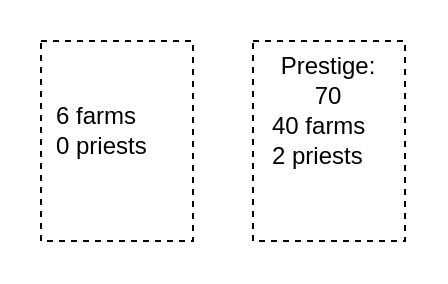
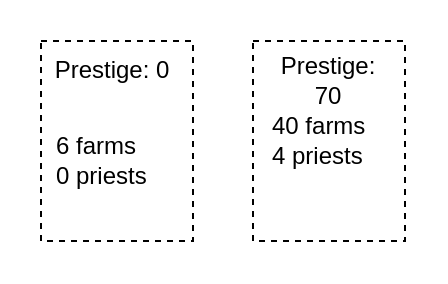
none -> (113, 71)
(113, 131) -> (113, 161)
(327, 141) -> (327, 141)
